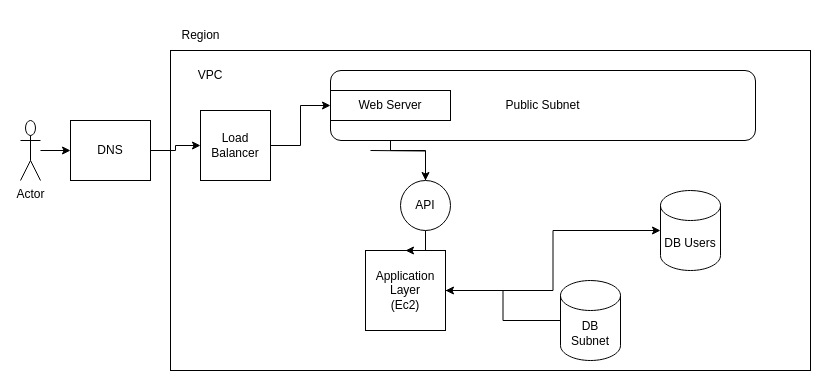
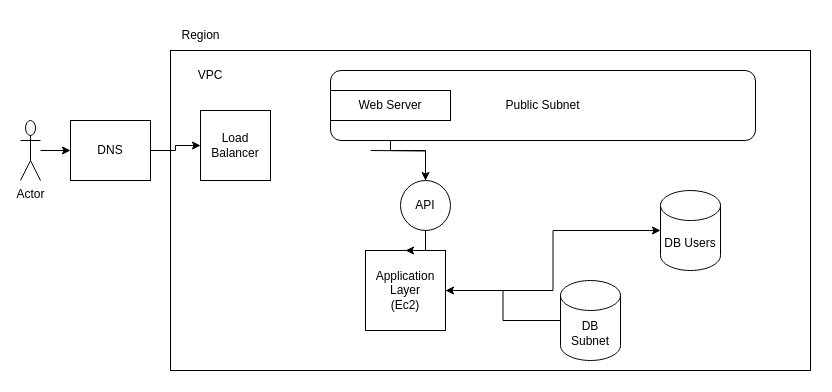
(301, 113) -> none
